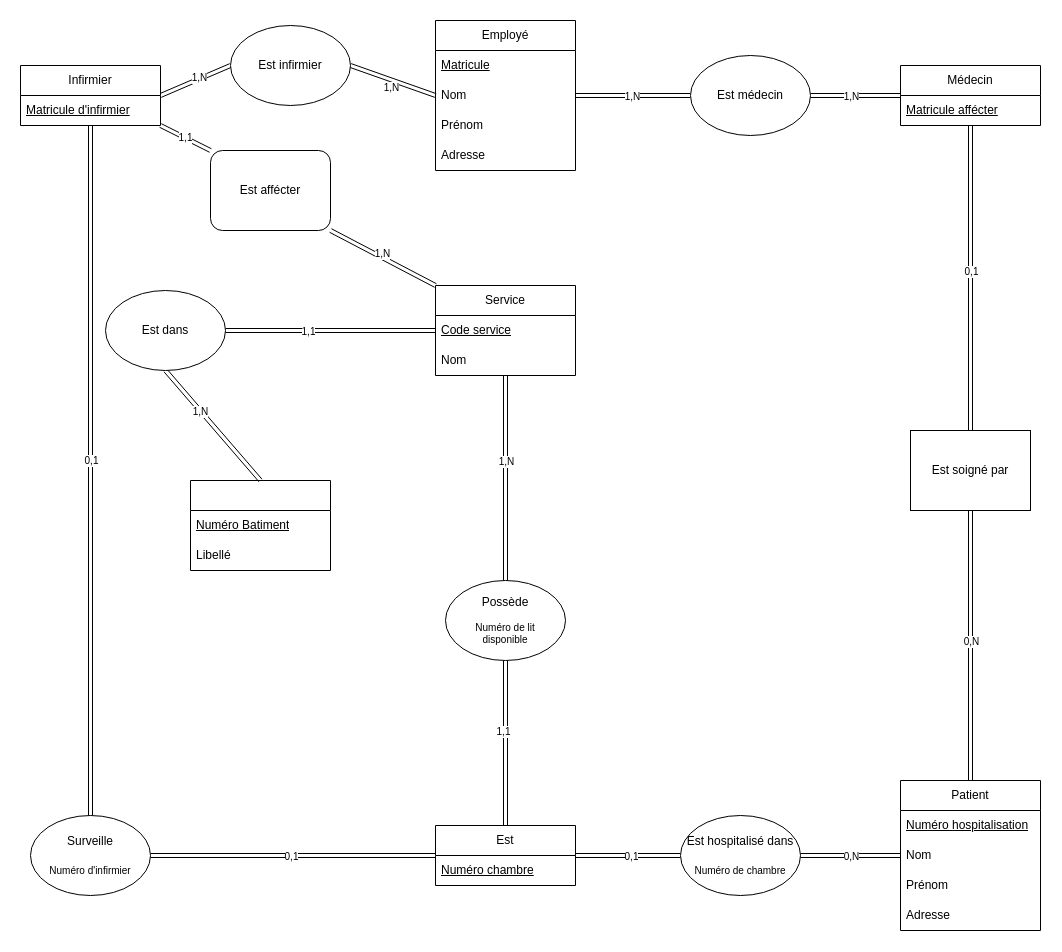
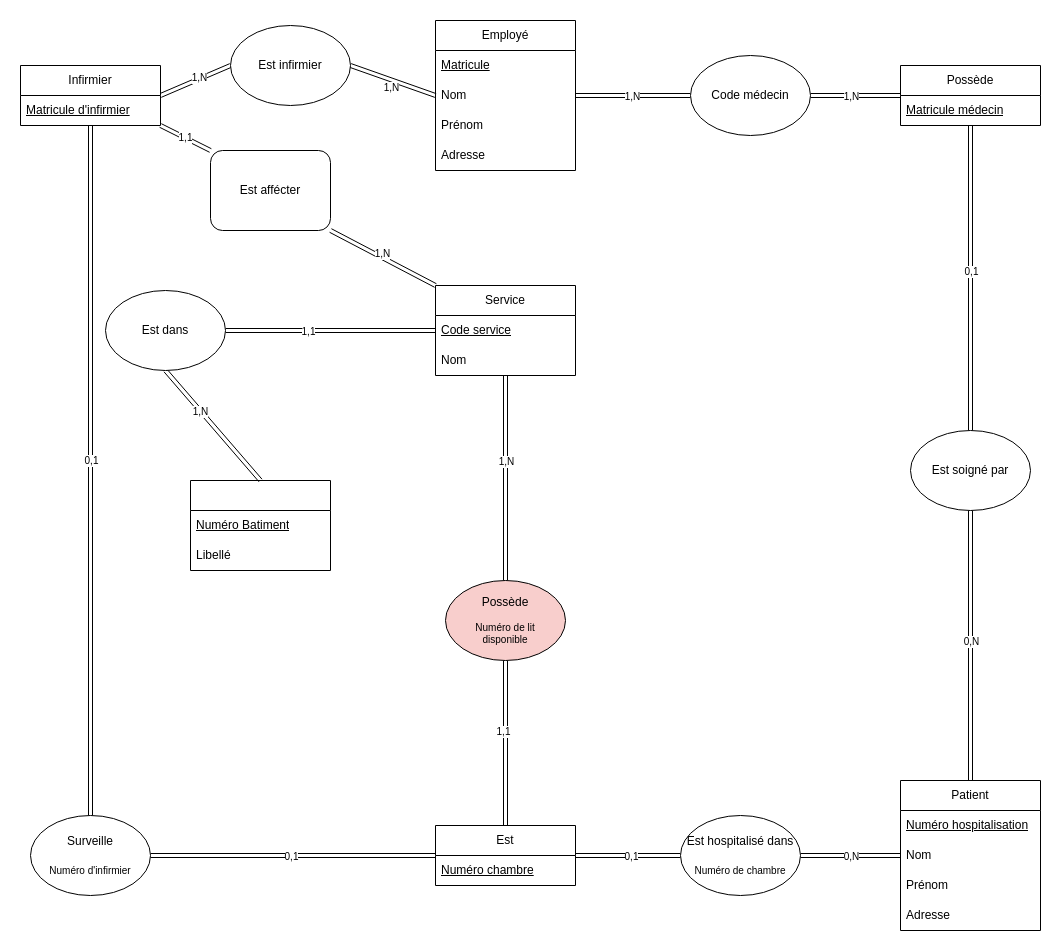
(971, 81) -> (971, 81)
(751, 96) -> (751, 96)
(962, 111) -> (957, 111)
(971, 471) -> (971, 471)
(506, 621) -> (506, 621)
